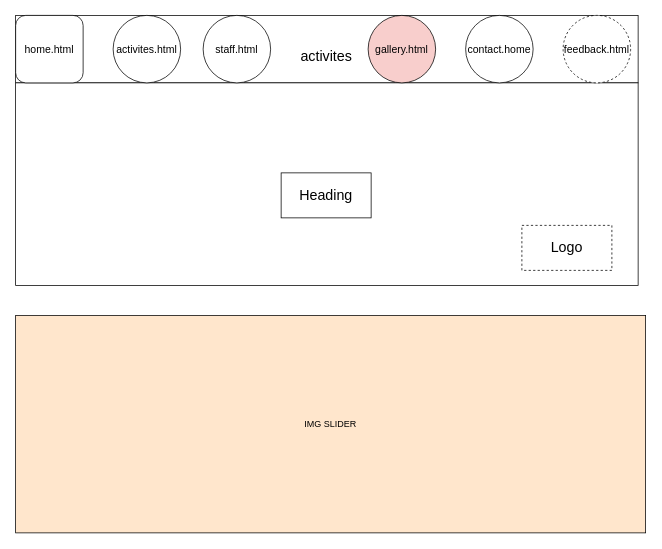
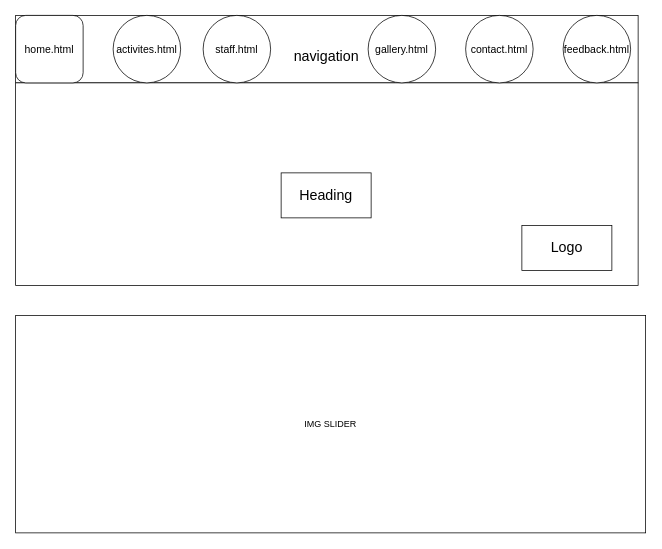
(402, 49) -> (402, 49)
(499, 49) -> (499, 49)
(597, 49) -> (597, 49)
(326, 57) -> (326, 57)
(567, 248) -> (567, 248)
(330, 424) -> (330, 424)
